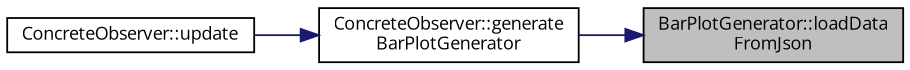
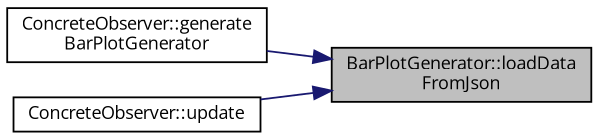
(278, 35) -> (287, 96)
